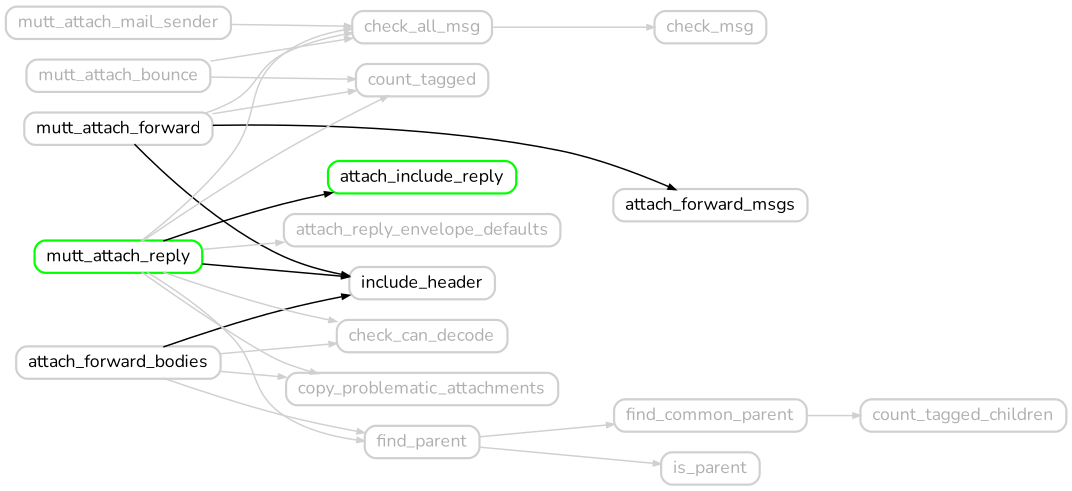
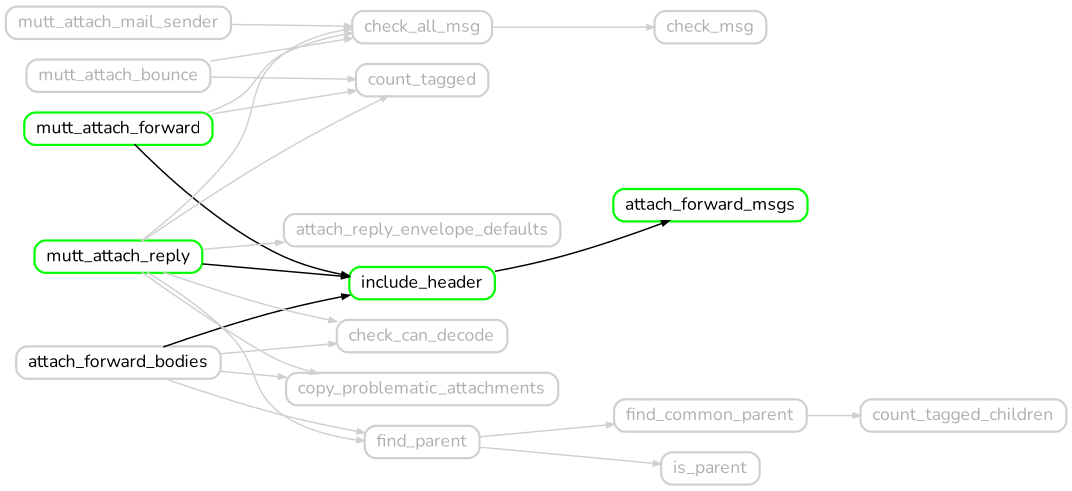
(118, 129) -> (118, 129)
(444, 134) -> (580, 251)
(422, 177) -> none
(710, 205) -> (710, 205)
(422, 283) -> (422, 283)
